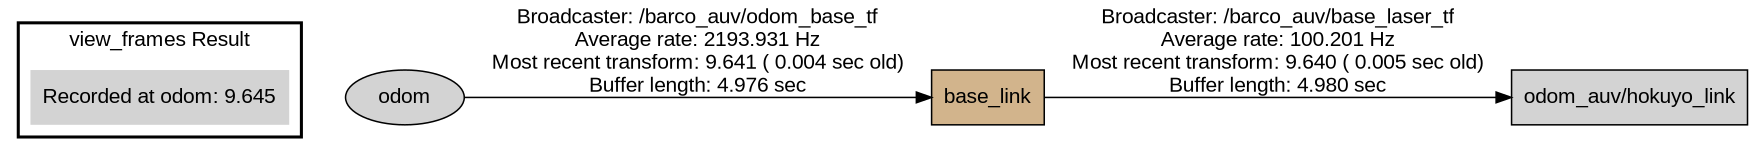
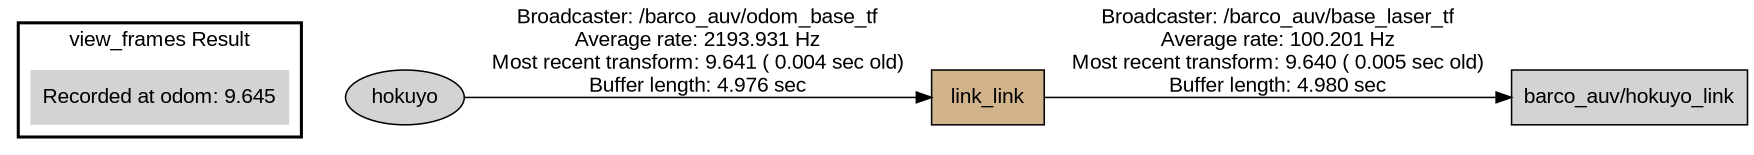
(405, 97) -> (405, 97)
(988, 97) -> (988, 97)
(1630, 97) -> (1630, 97)
